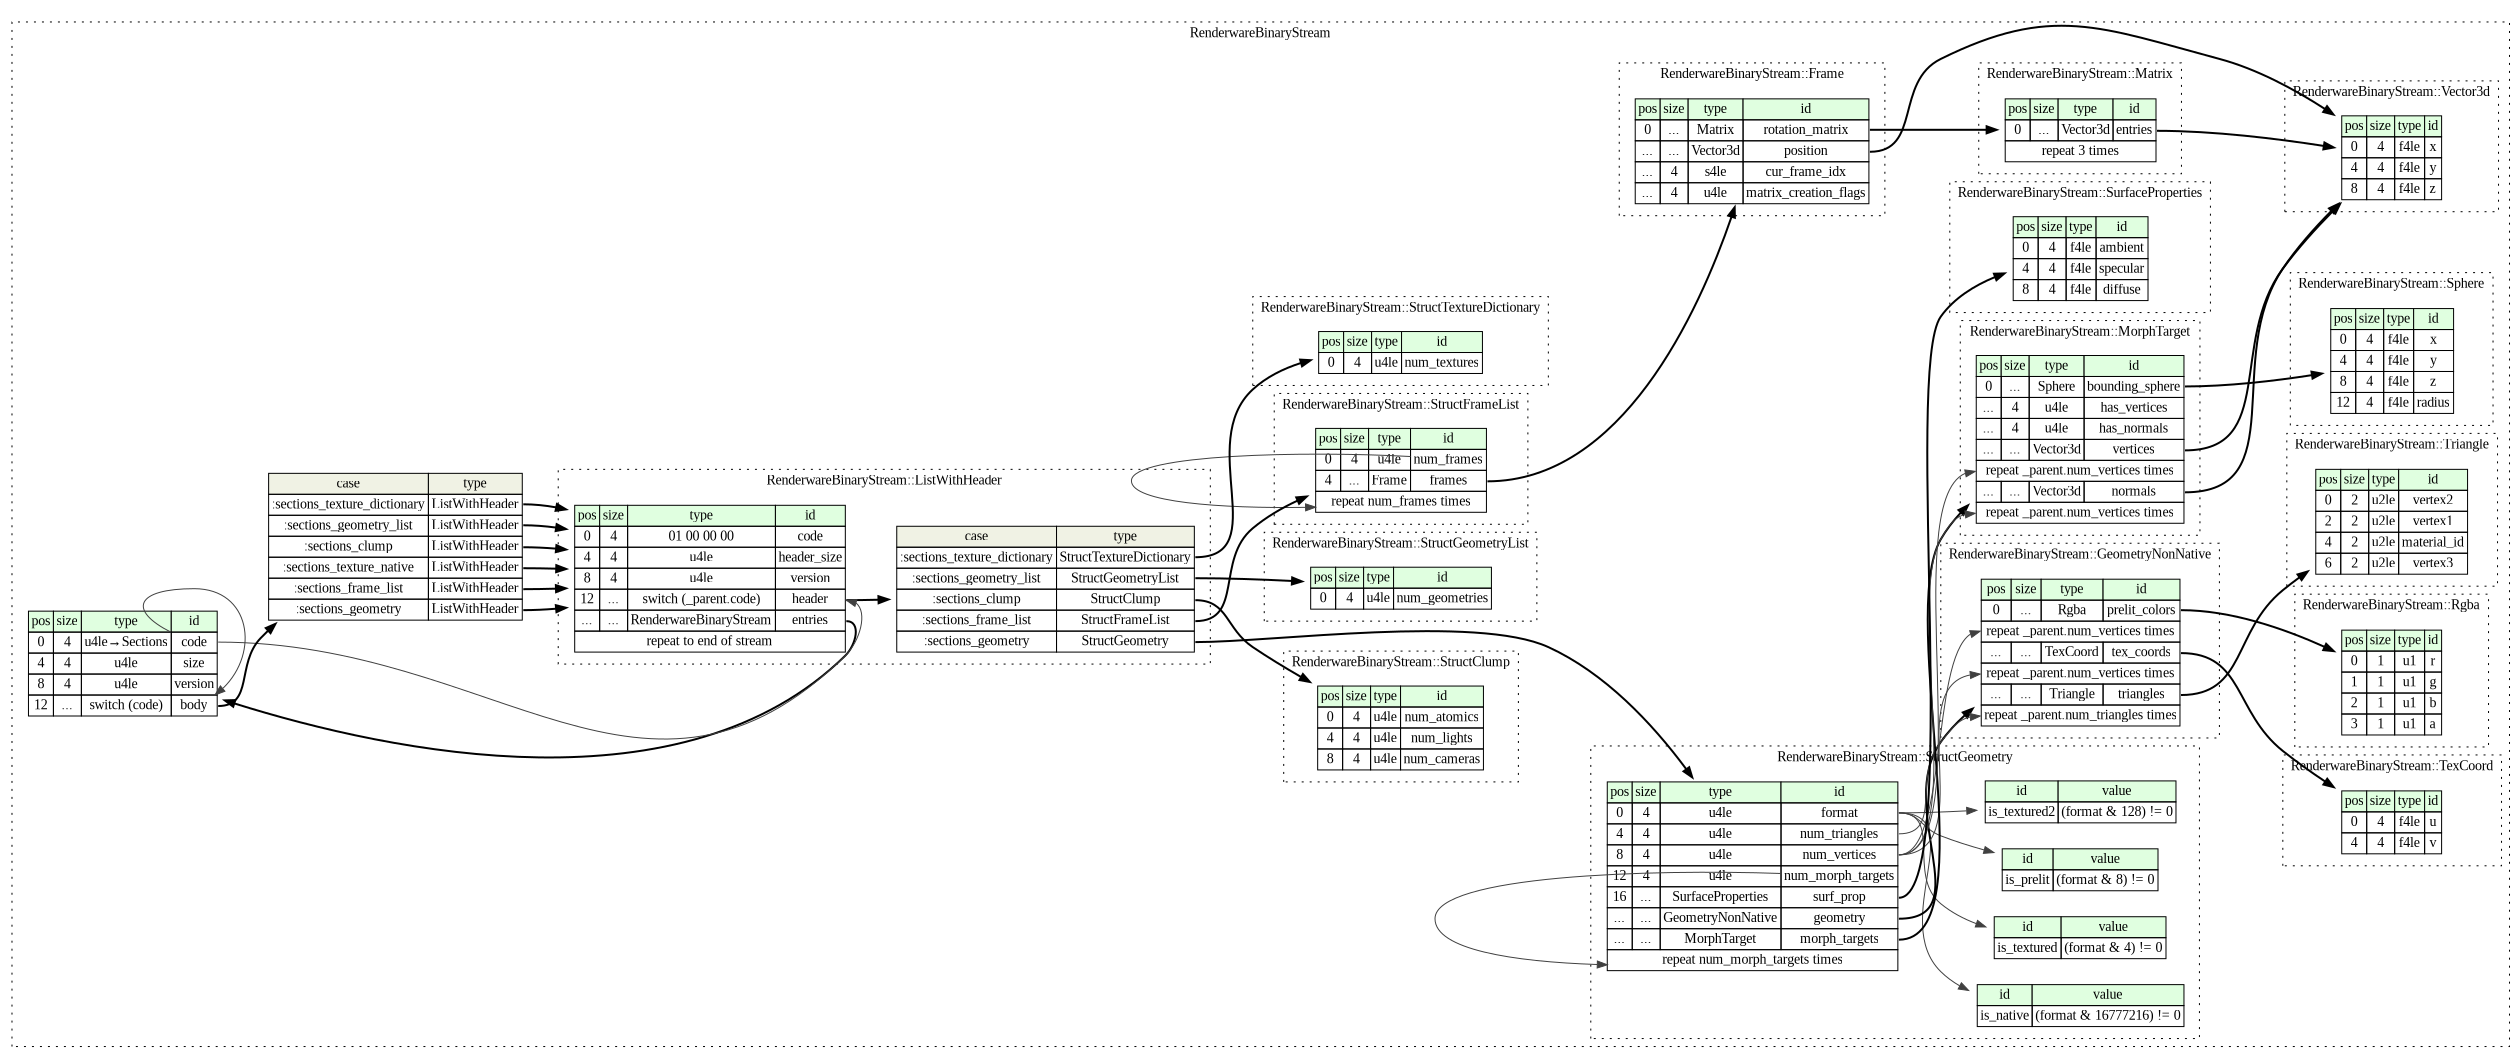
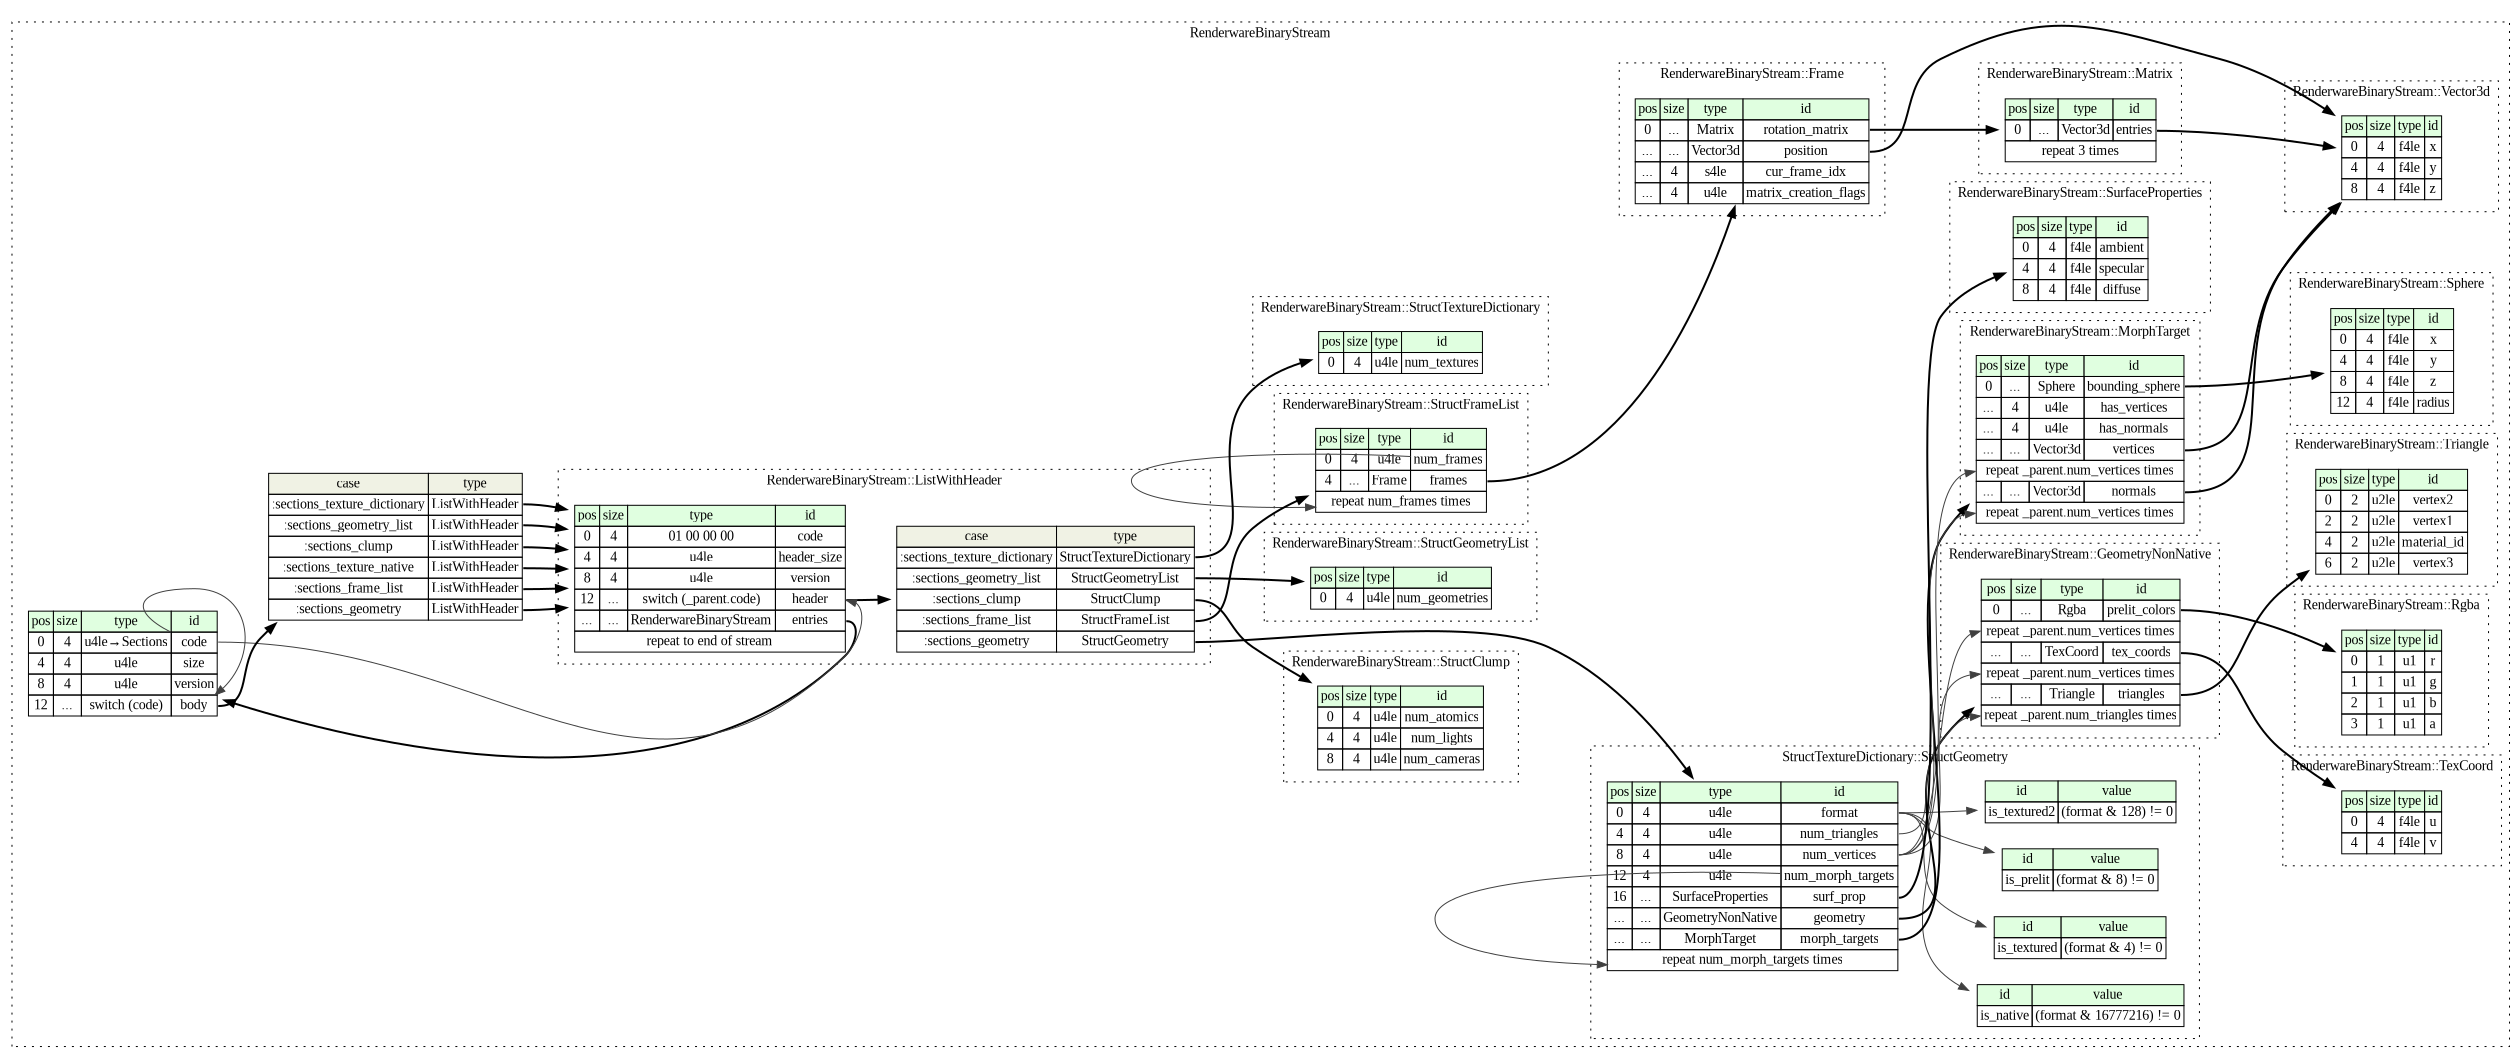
(1895, 757) -> (1895, 757)
